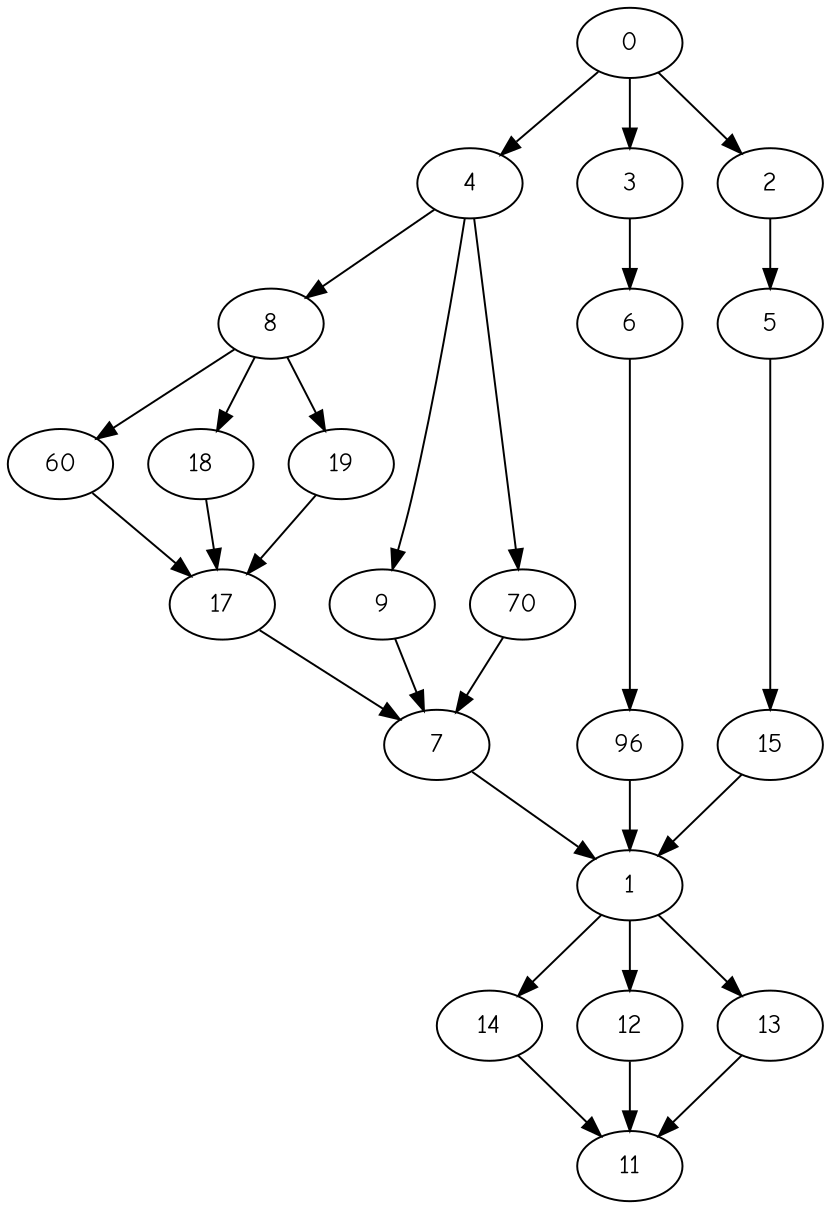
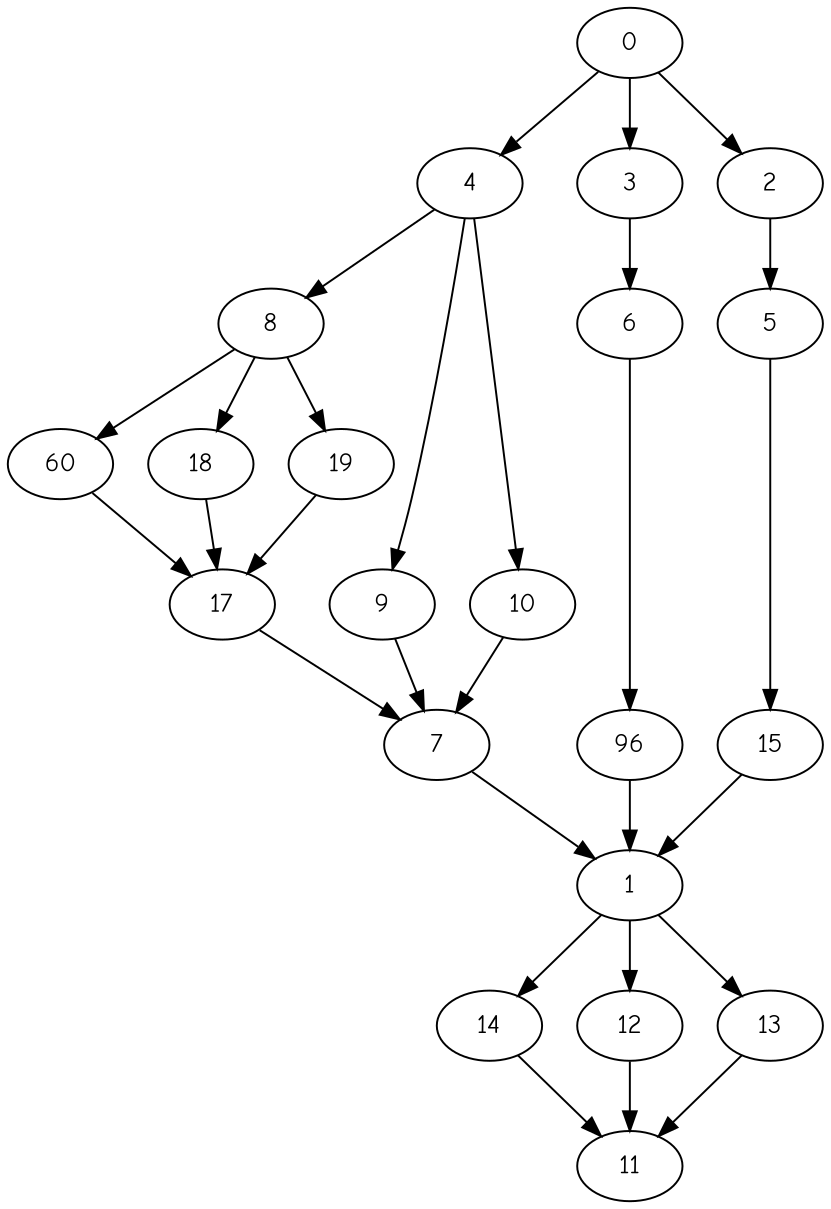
(523, 604) -> (523, 604)
